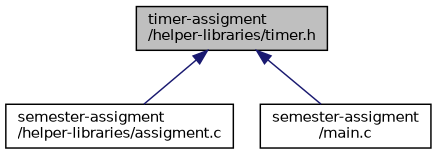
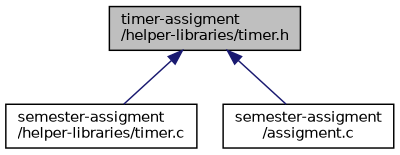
(120, 126) -> (101, 126)
(346, 126) -> (308, 126)
